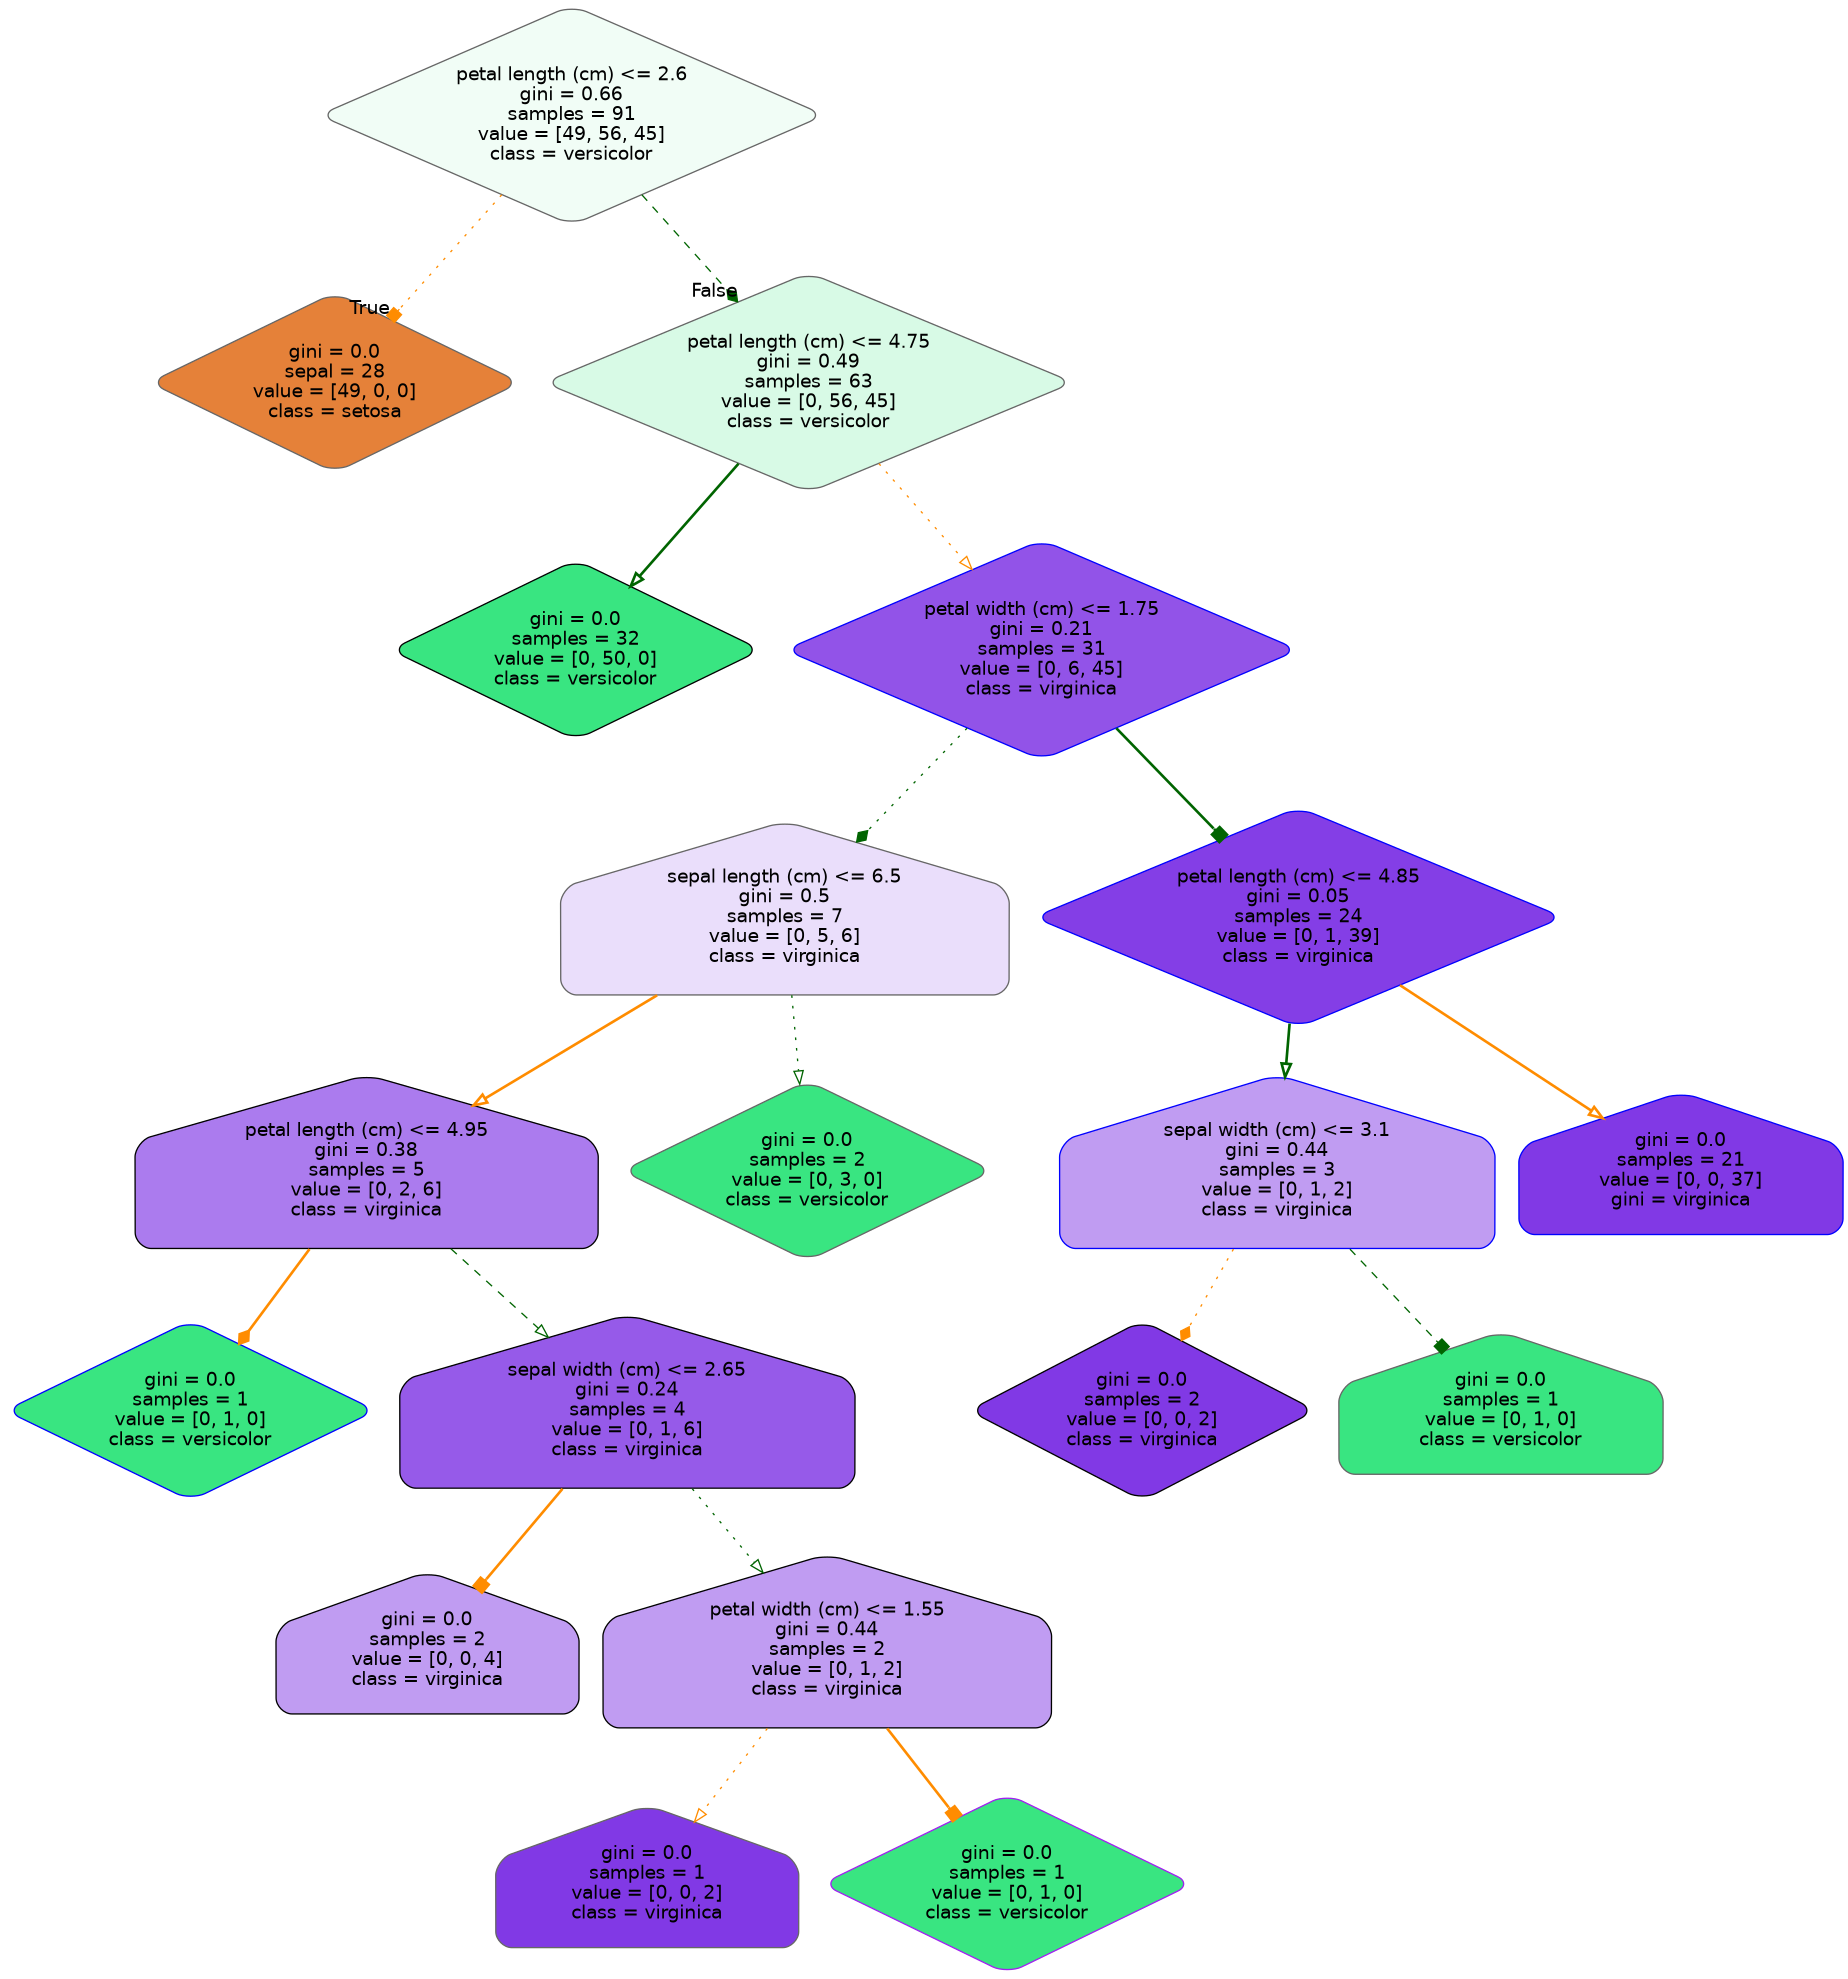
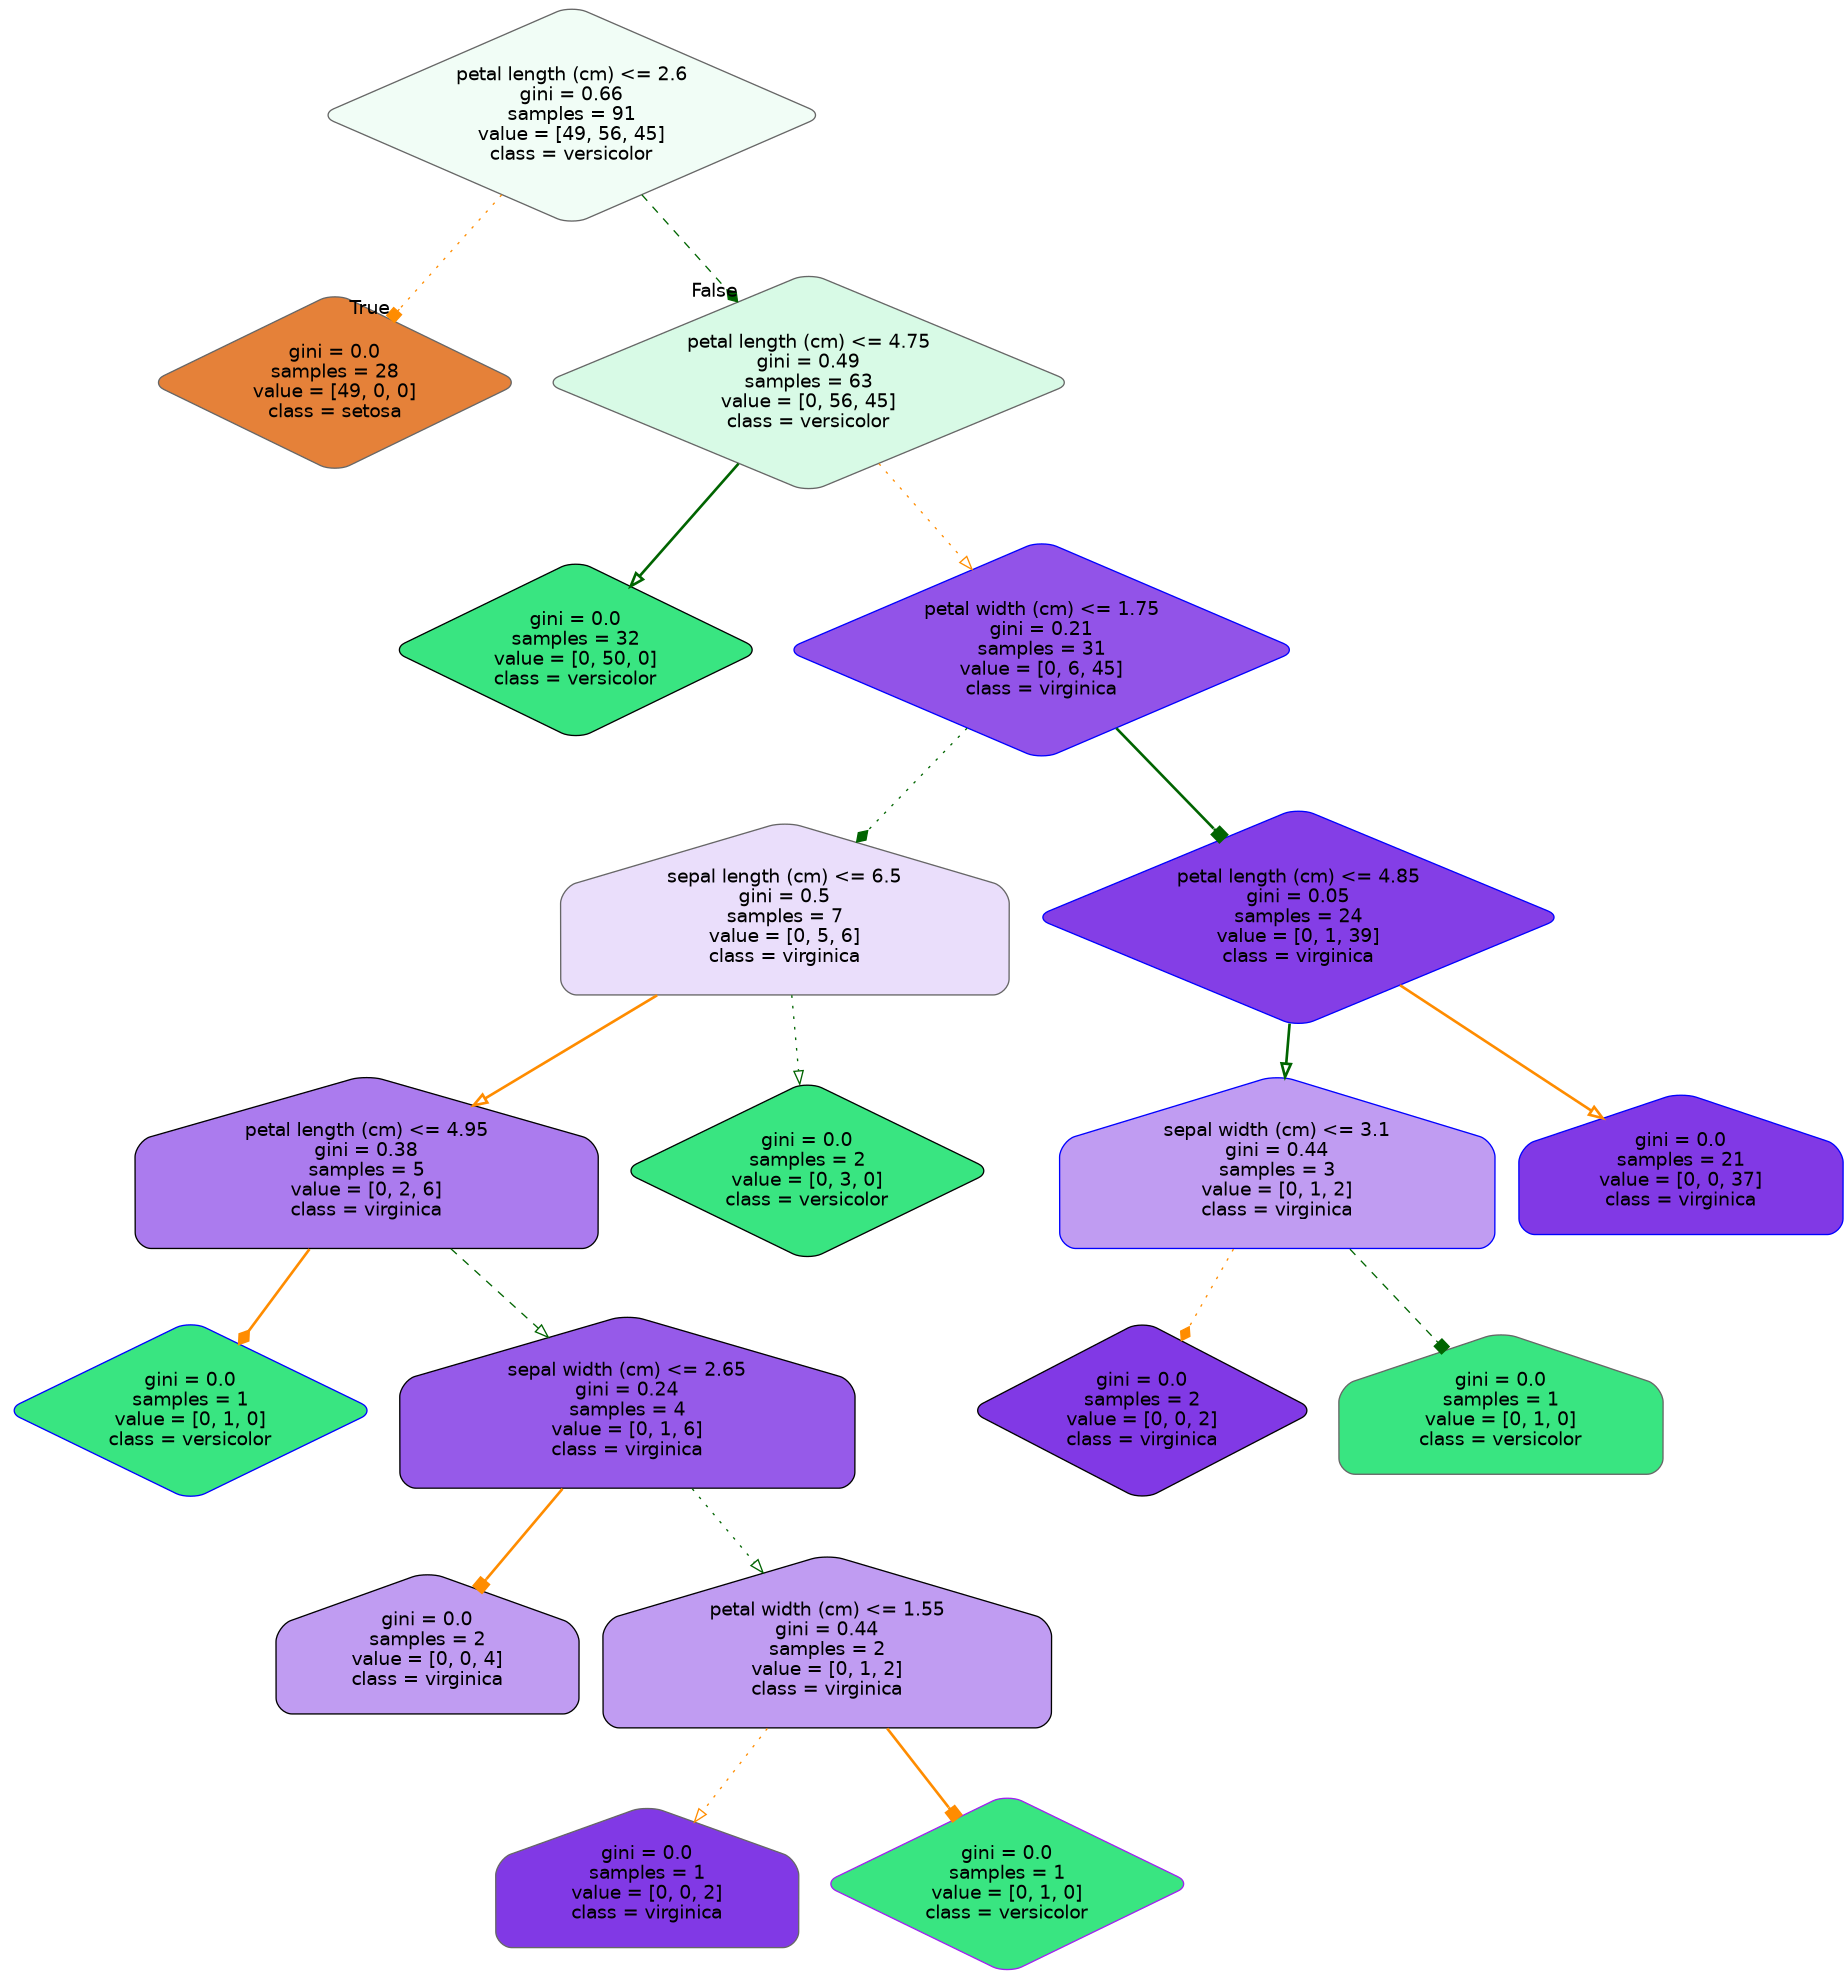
(335, 383) -> (335, 383)
(807, 1171) -> (807, 1171)
(1681, 1171) -> (1681, 1171)
